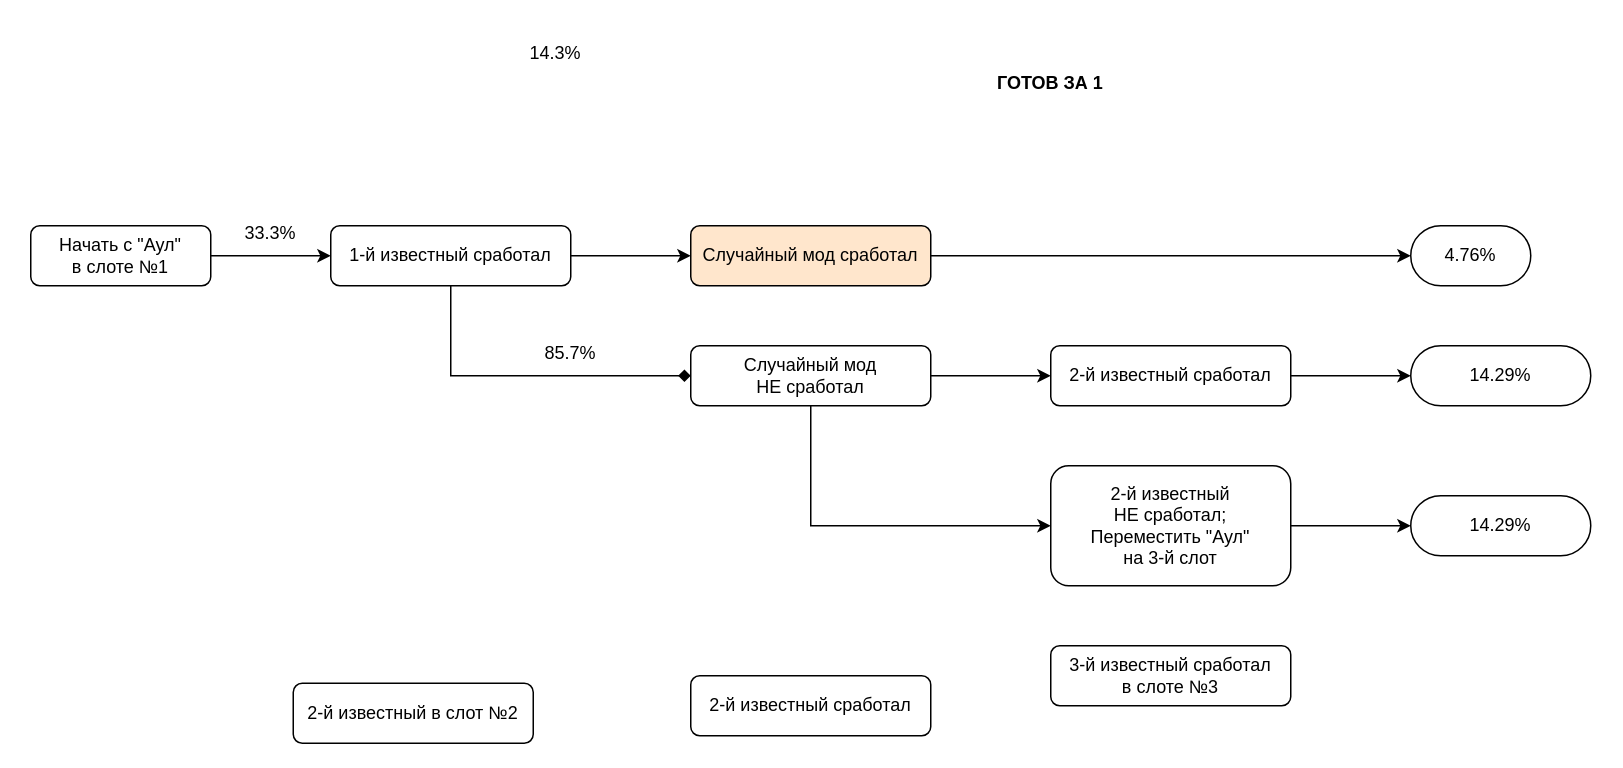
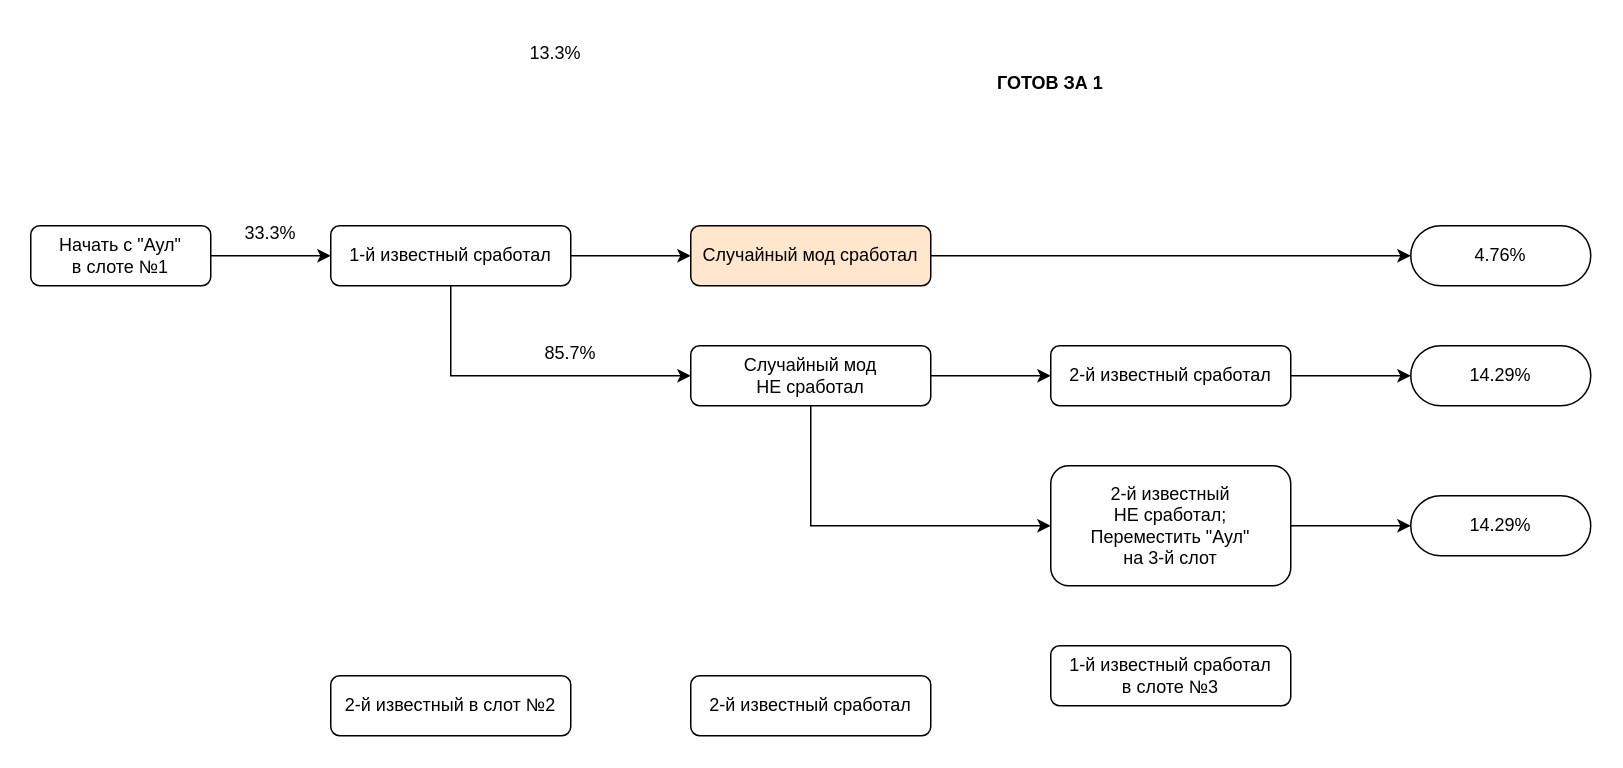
(556, 53) -> (556, 53)
(1471, 256) -> (1501, 256)
(678, 376) -> (679, 376)
(1171, 676) -> (1171, 676)
(413, 713) -> (451, 706)
